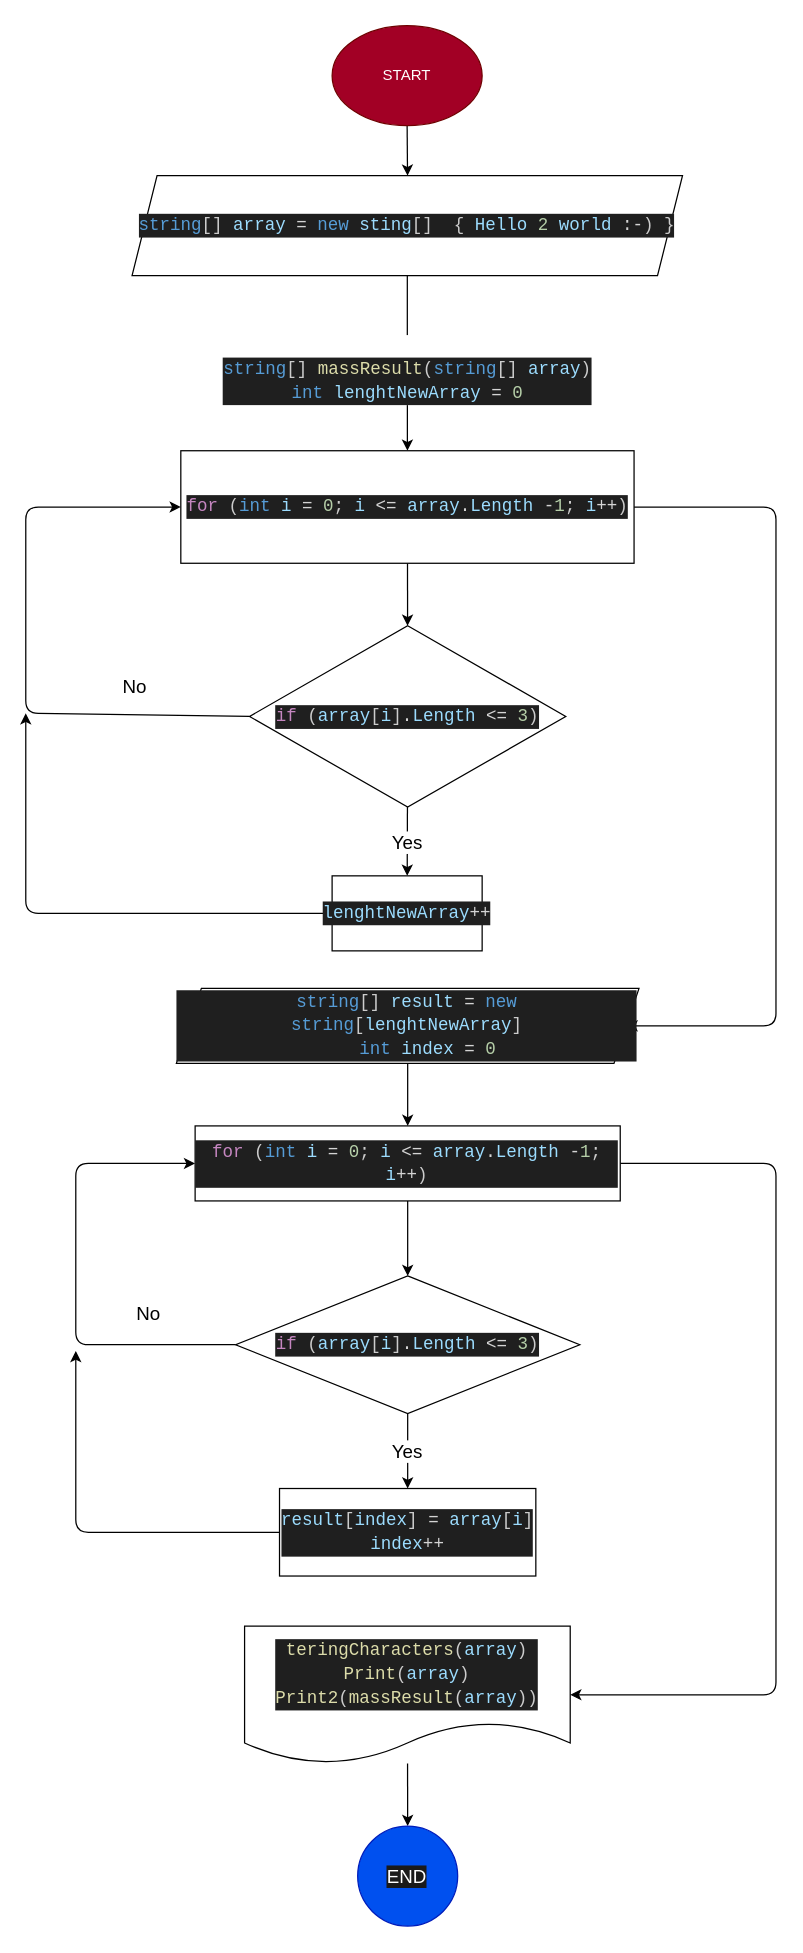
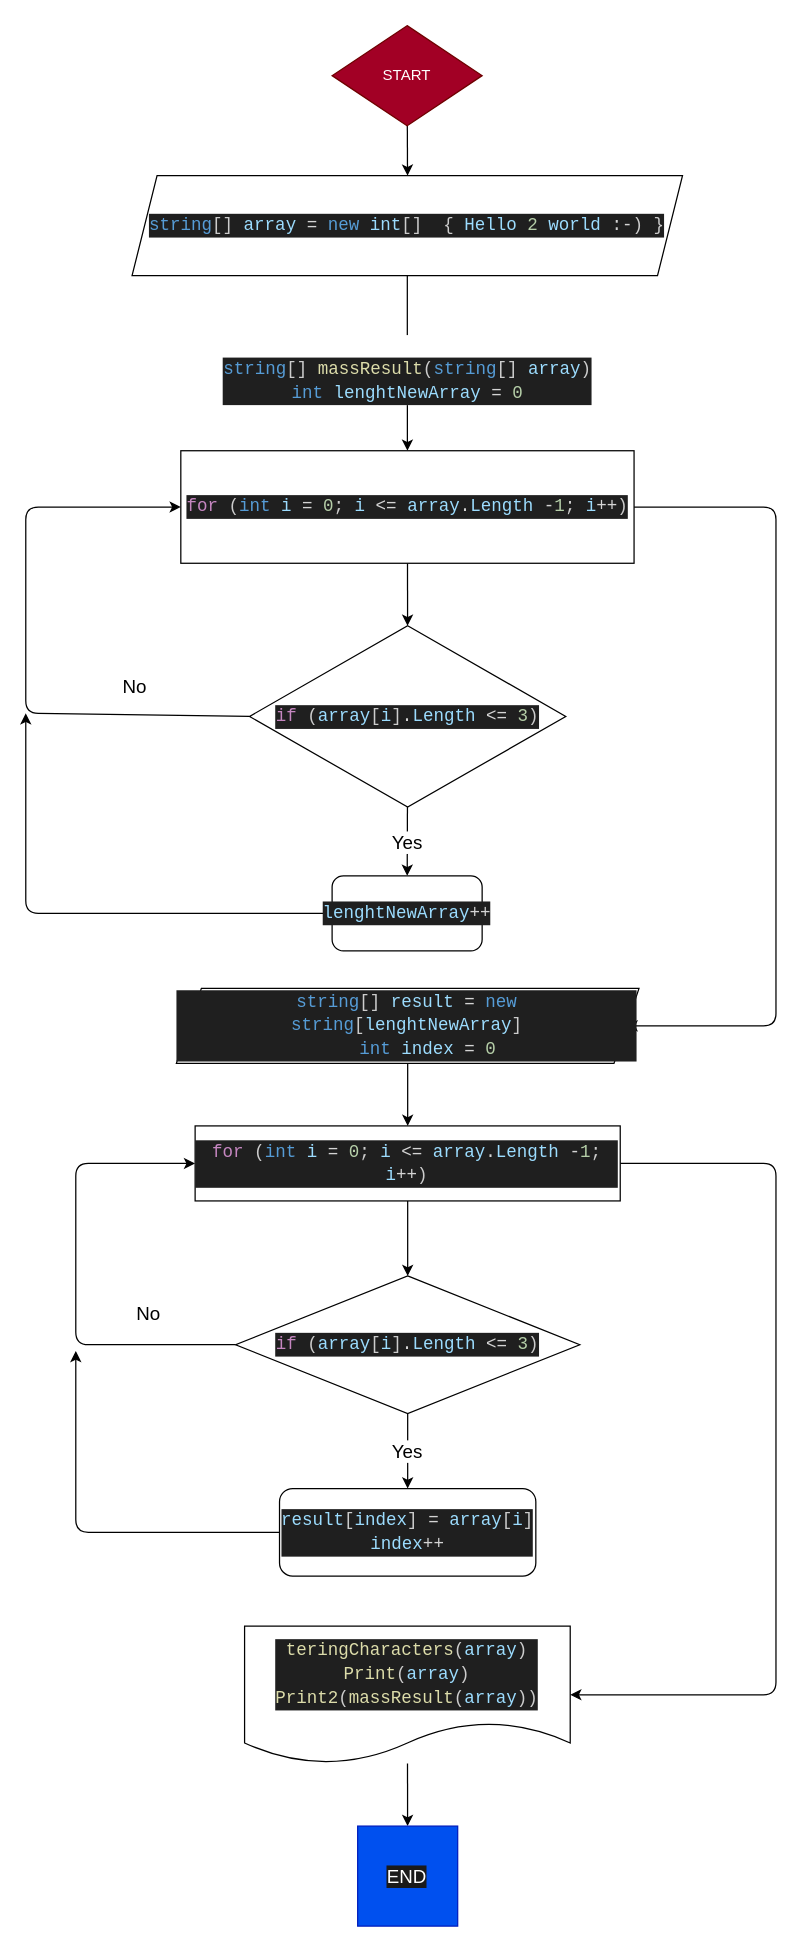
(407, 76) -> (407, 76)
(407, 226) -> (407, 226)
(407, 913) -> (407, 913)
(407, 1532) -> (407, 1532)
(407, 1876) -> (407, 1876)
